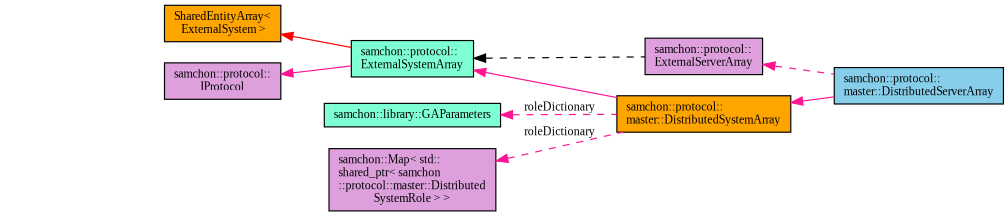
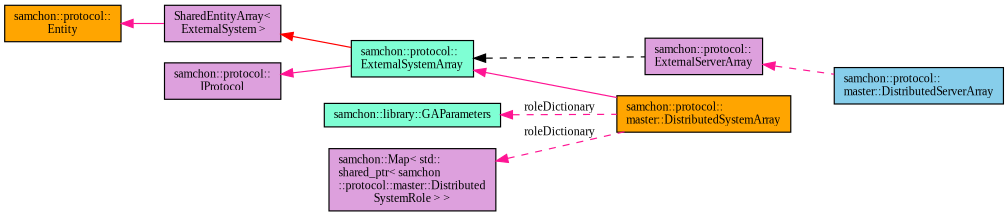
none -> (63, 23)
(223, 23) -> (223, 23)
(818, 99) -> none
